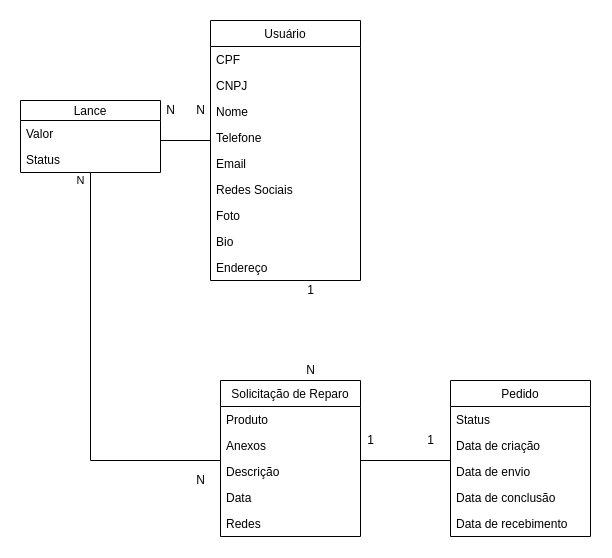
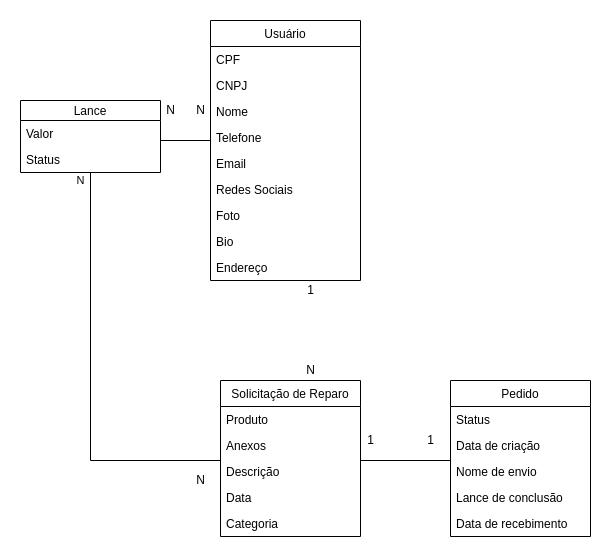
(495, 472) -> (495, 472)
(508, 498) -> (512, 498)
(243, 524) -> (255, 524)
